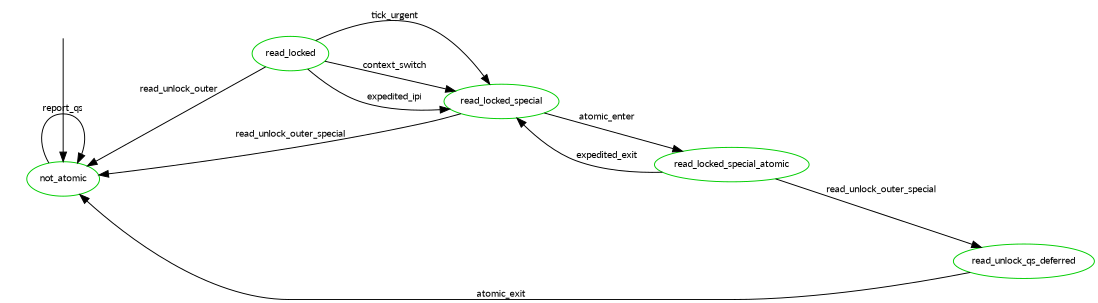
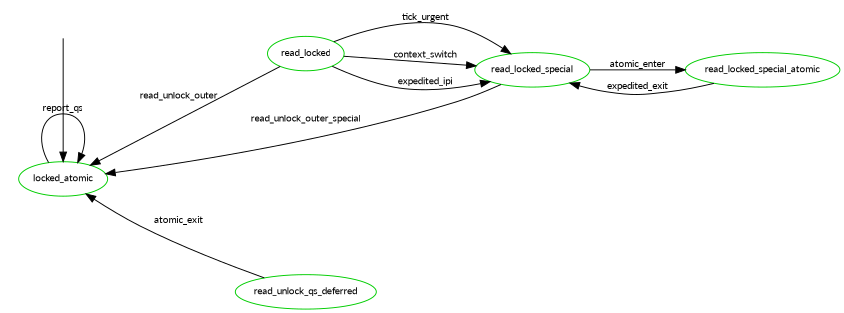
(63, 179) -> (63, 179)
(874, 212) -> none
